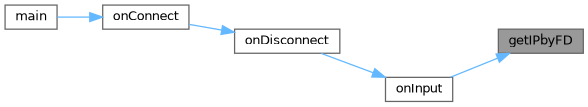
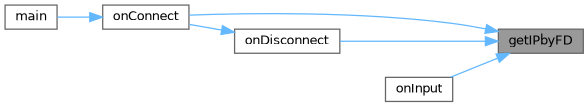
none -> (338, 15)
(347, 63) -> (413, 41)
